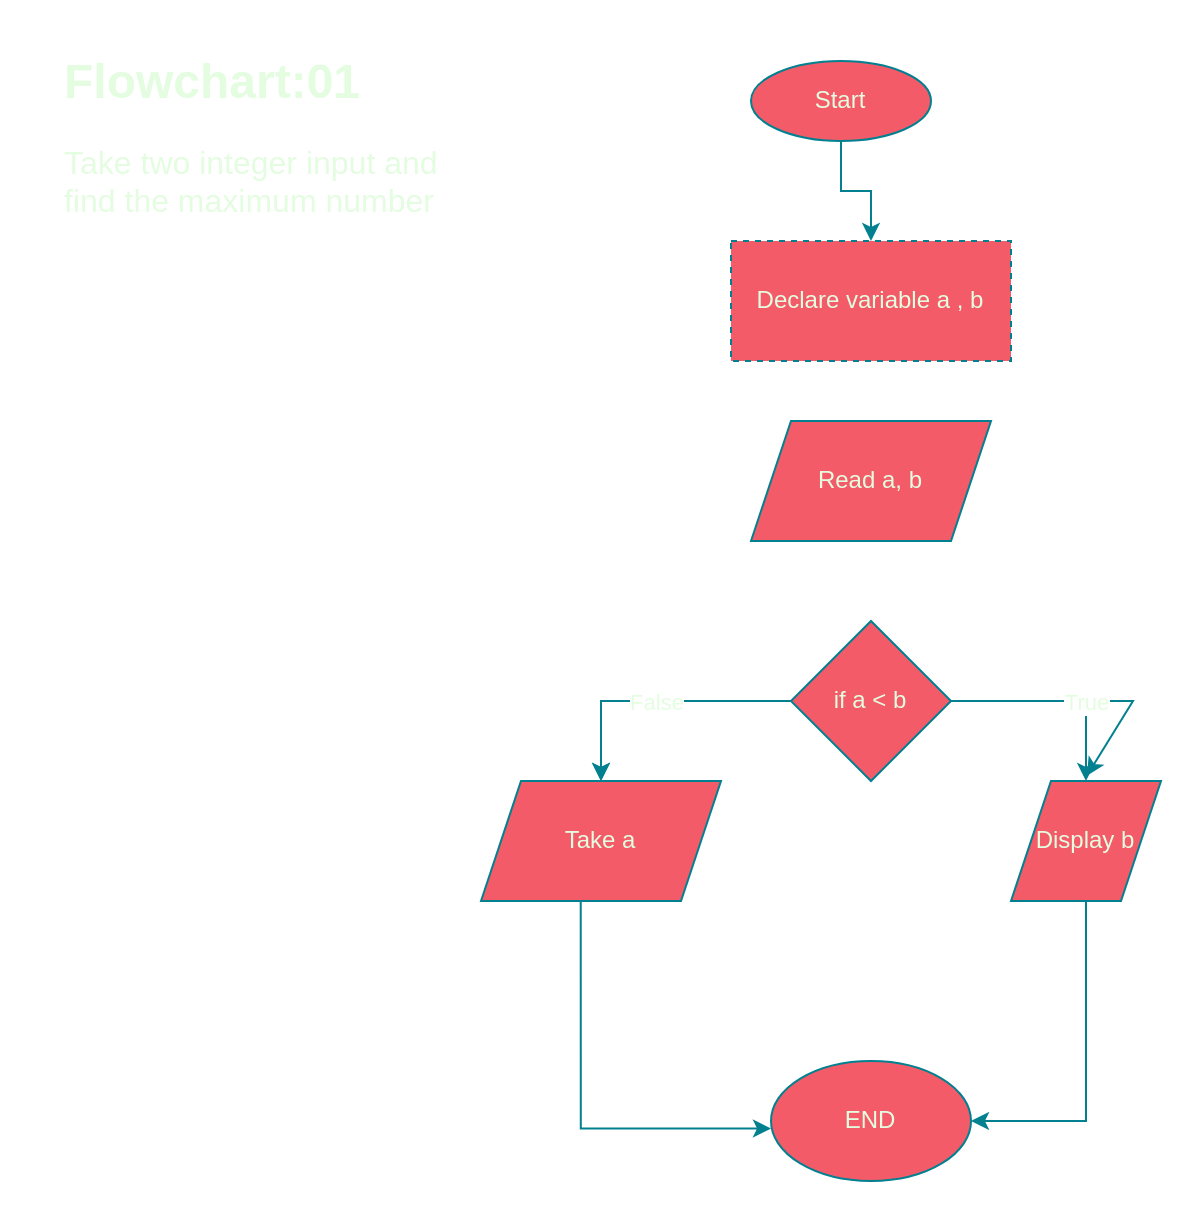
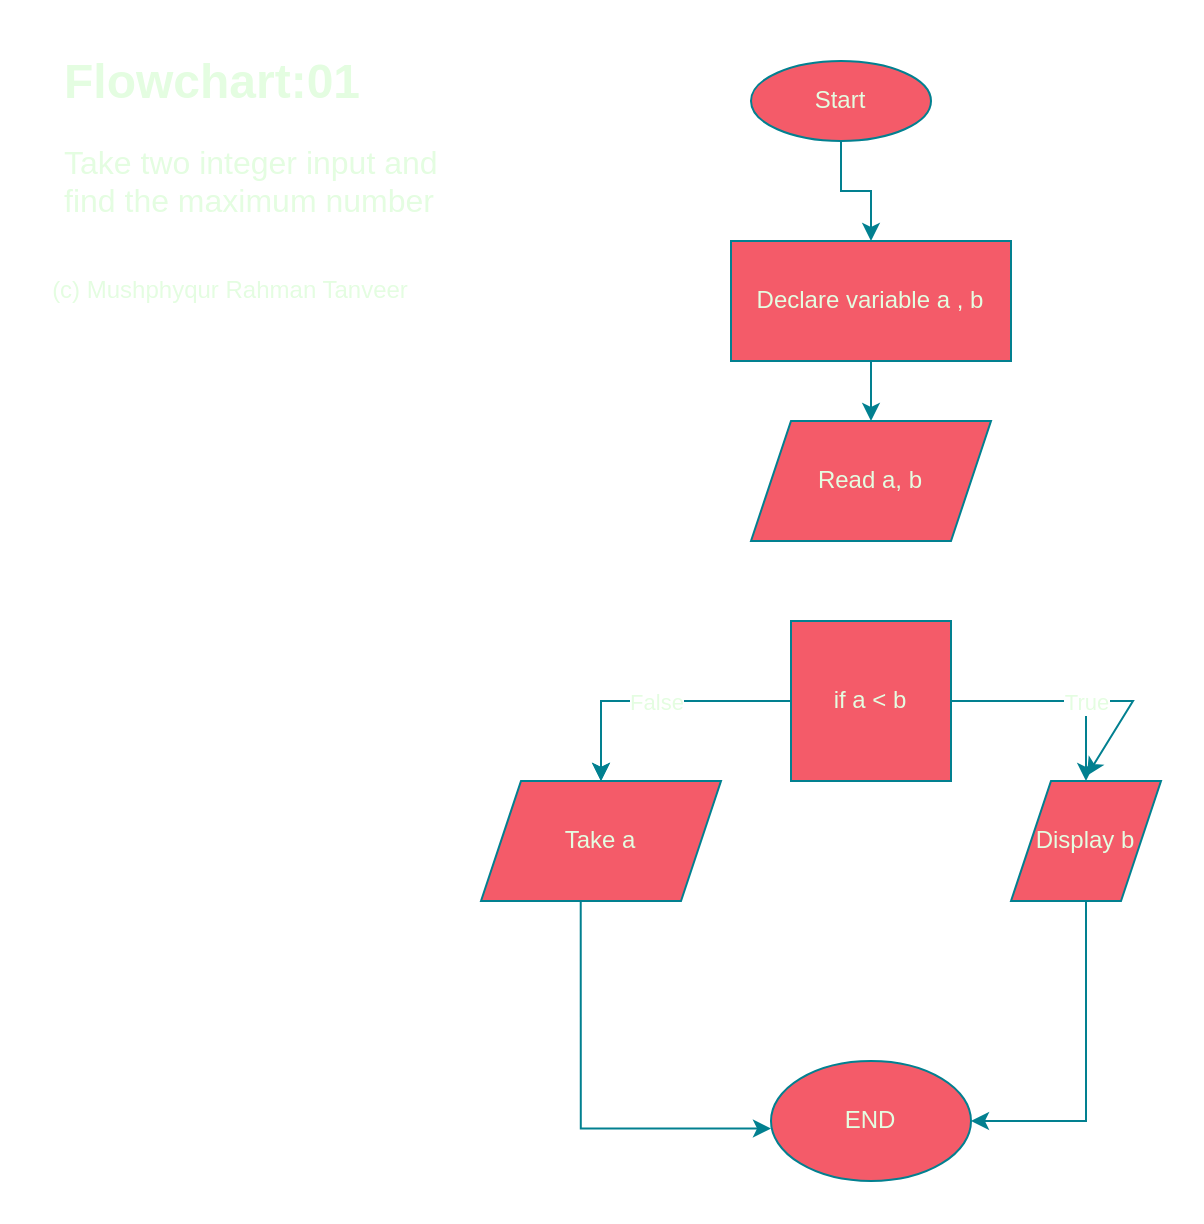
none -> (231, 291)
(871, 301) -> (871, 301)
none -> (871, 384)
(871, 701) -> (871, 701)
